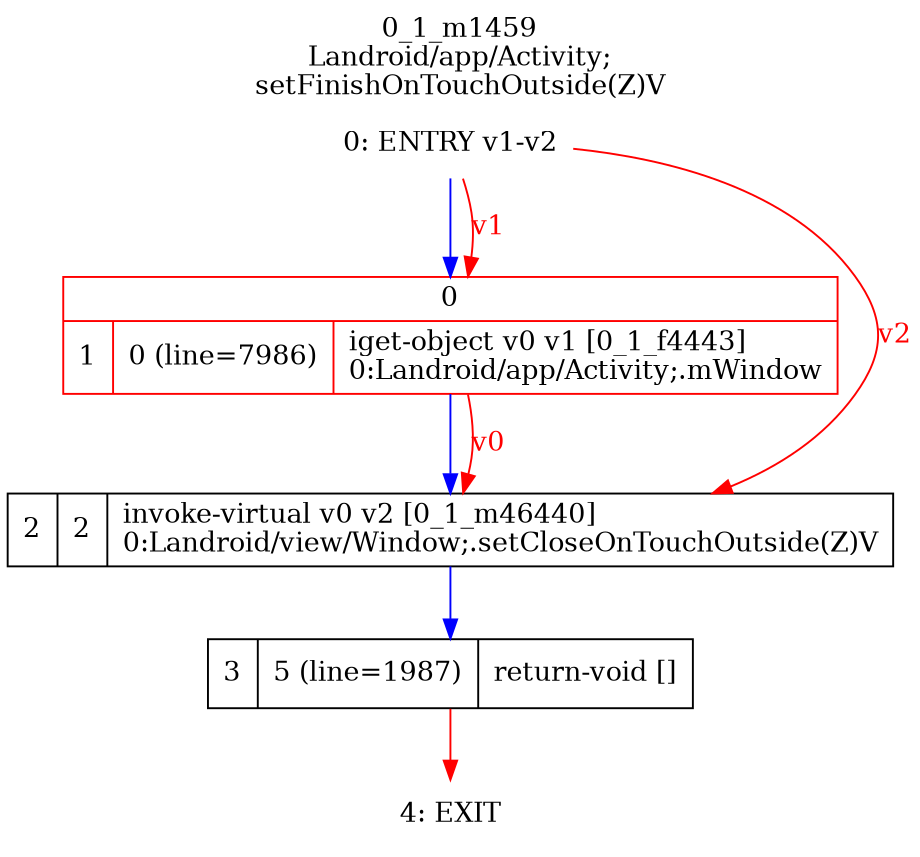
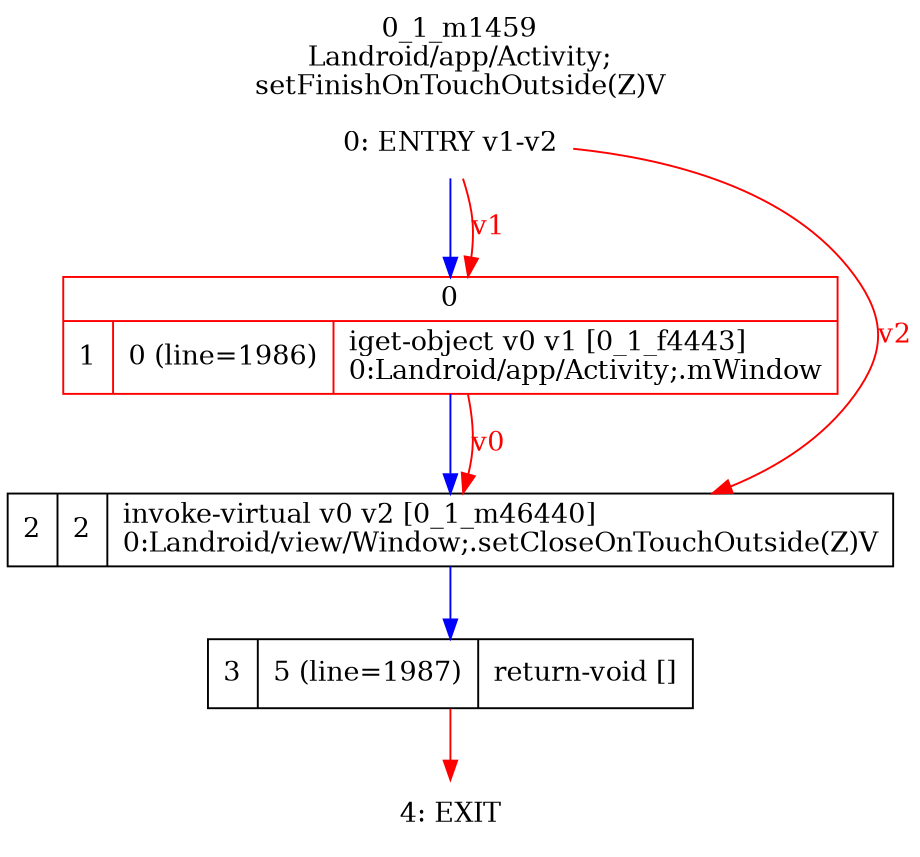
(223, 356) -> (223, 356)
